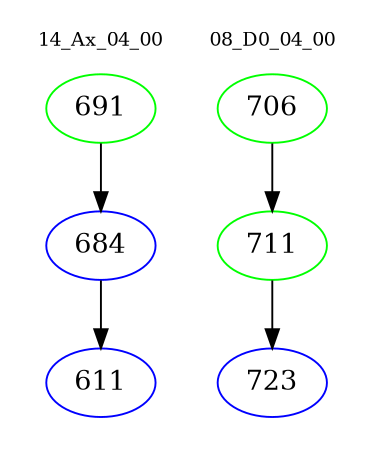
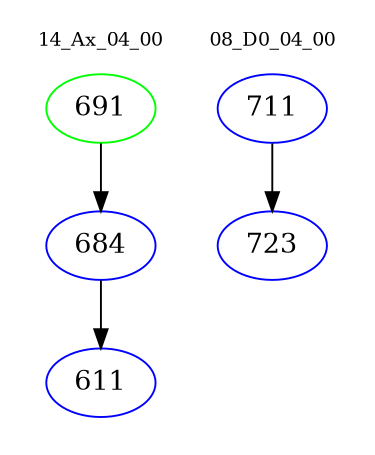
(272, 109) -> none
(272, 246) -> (272, 109)
